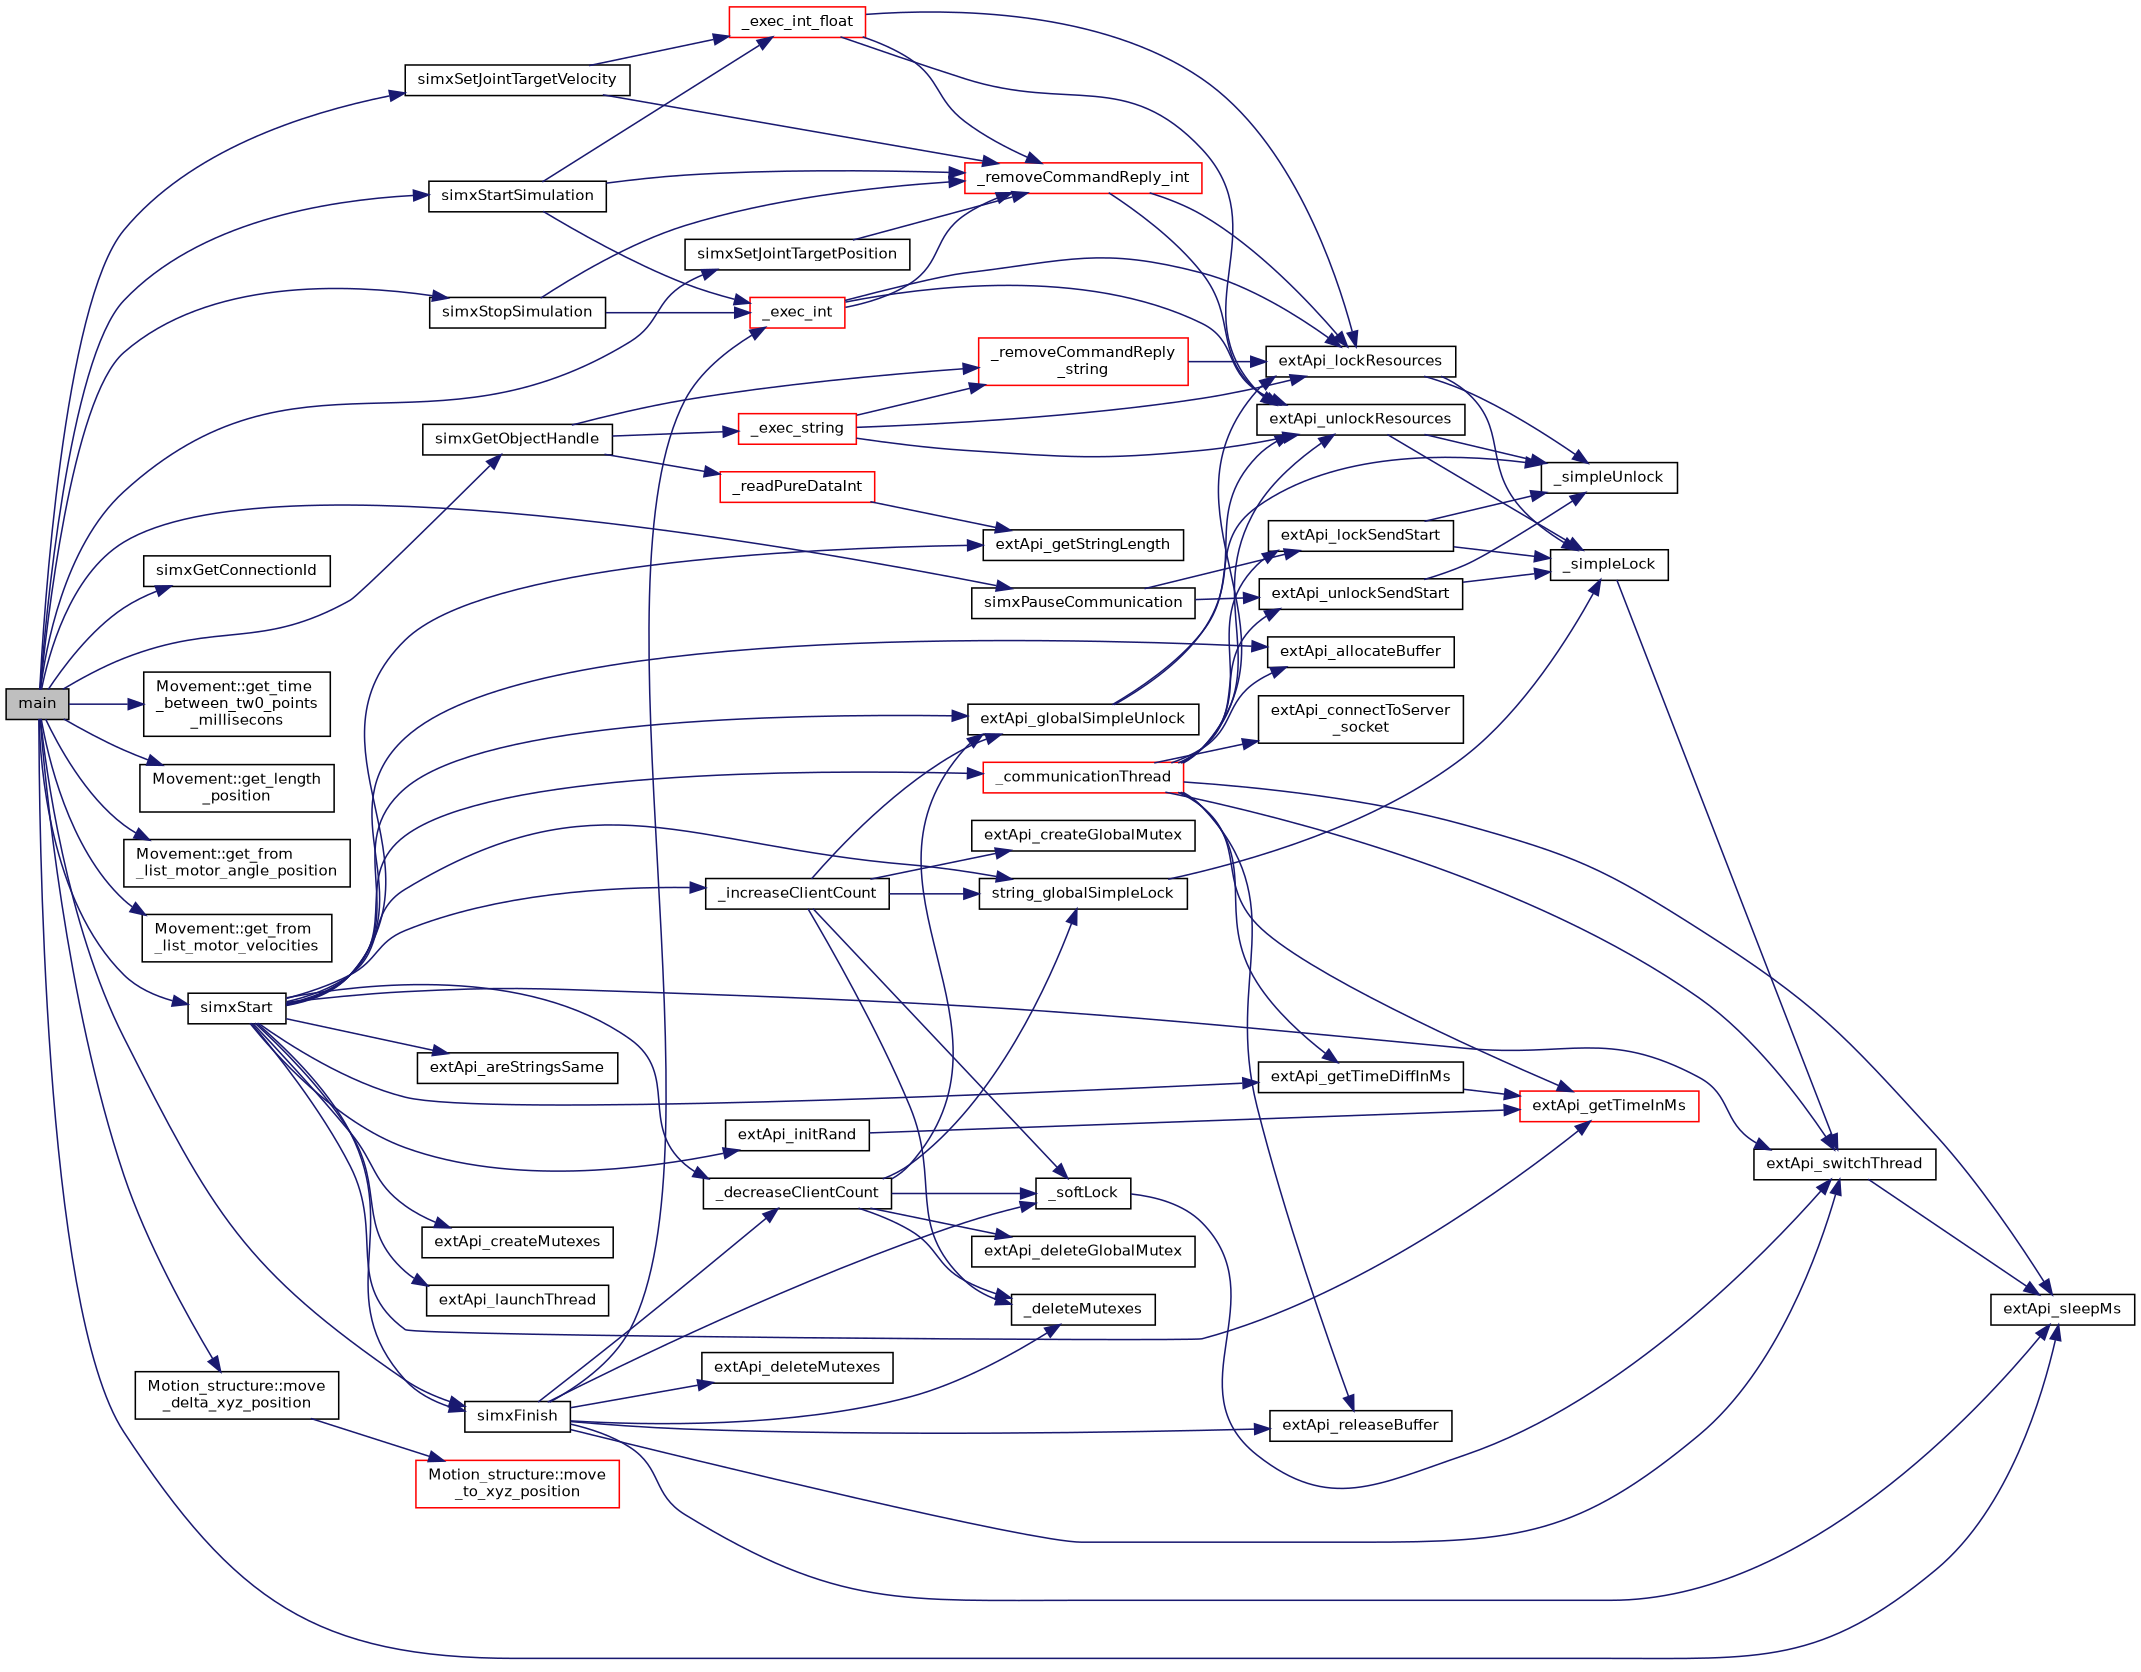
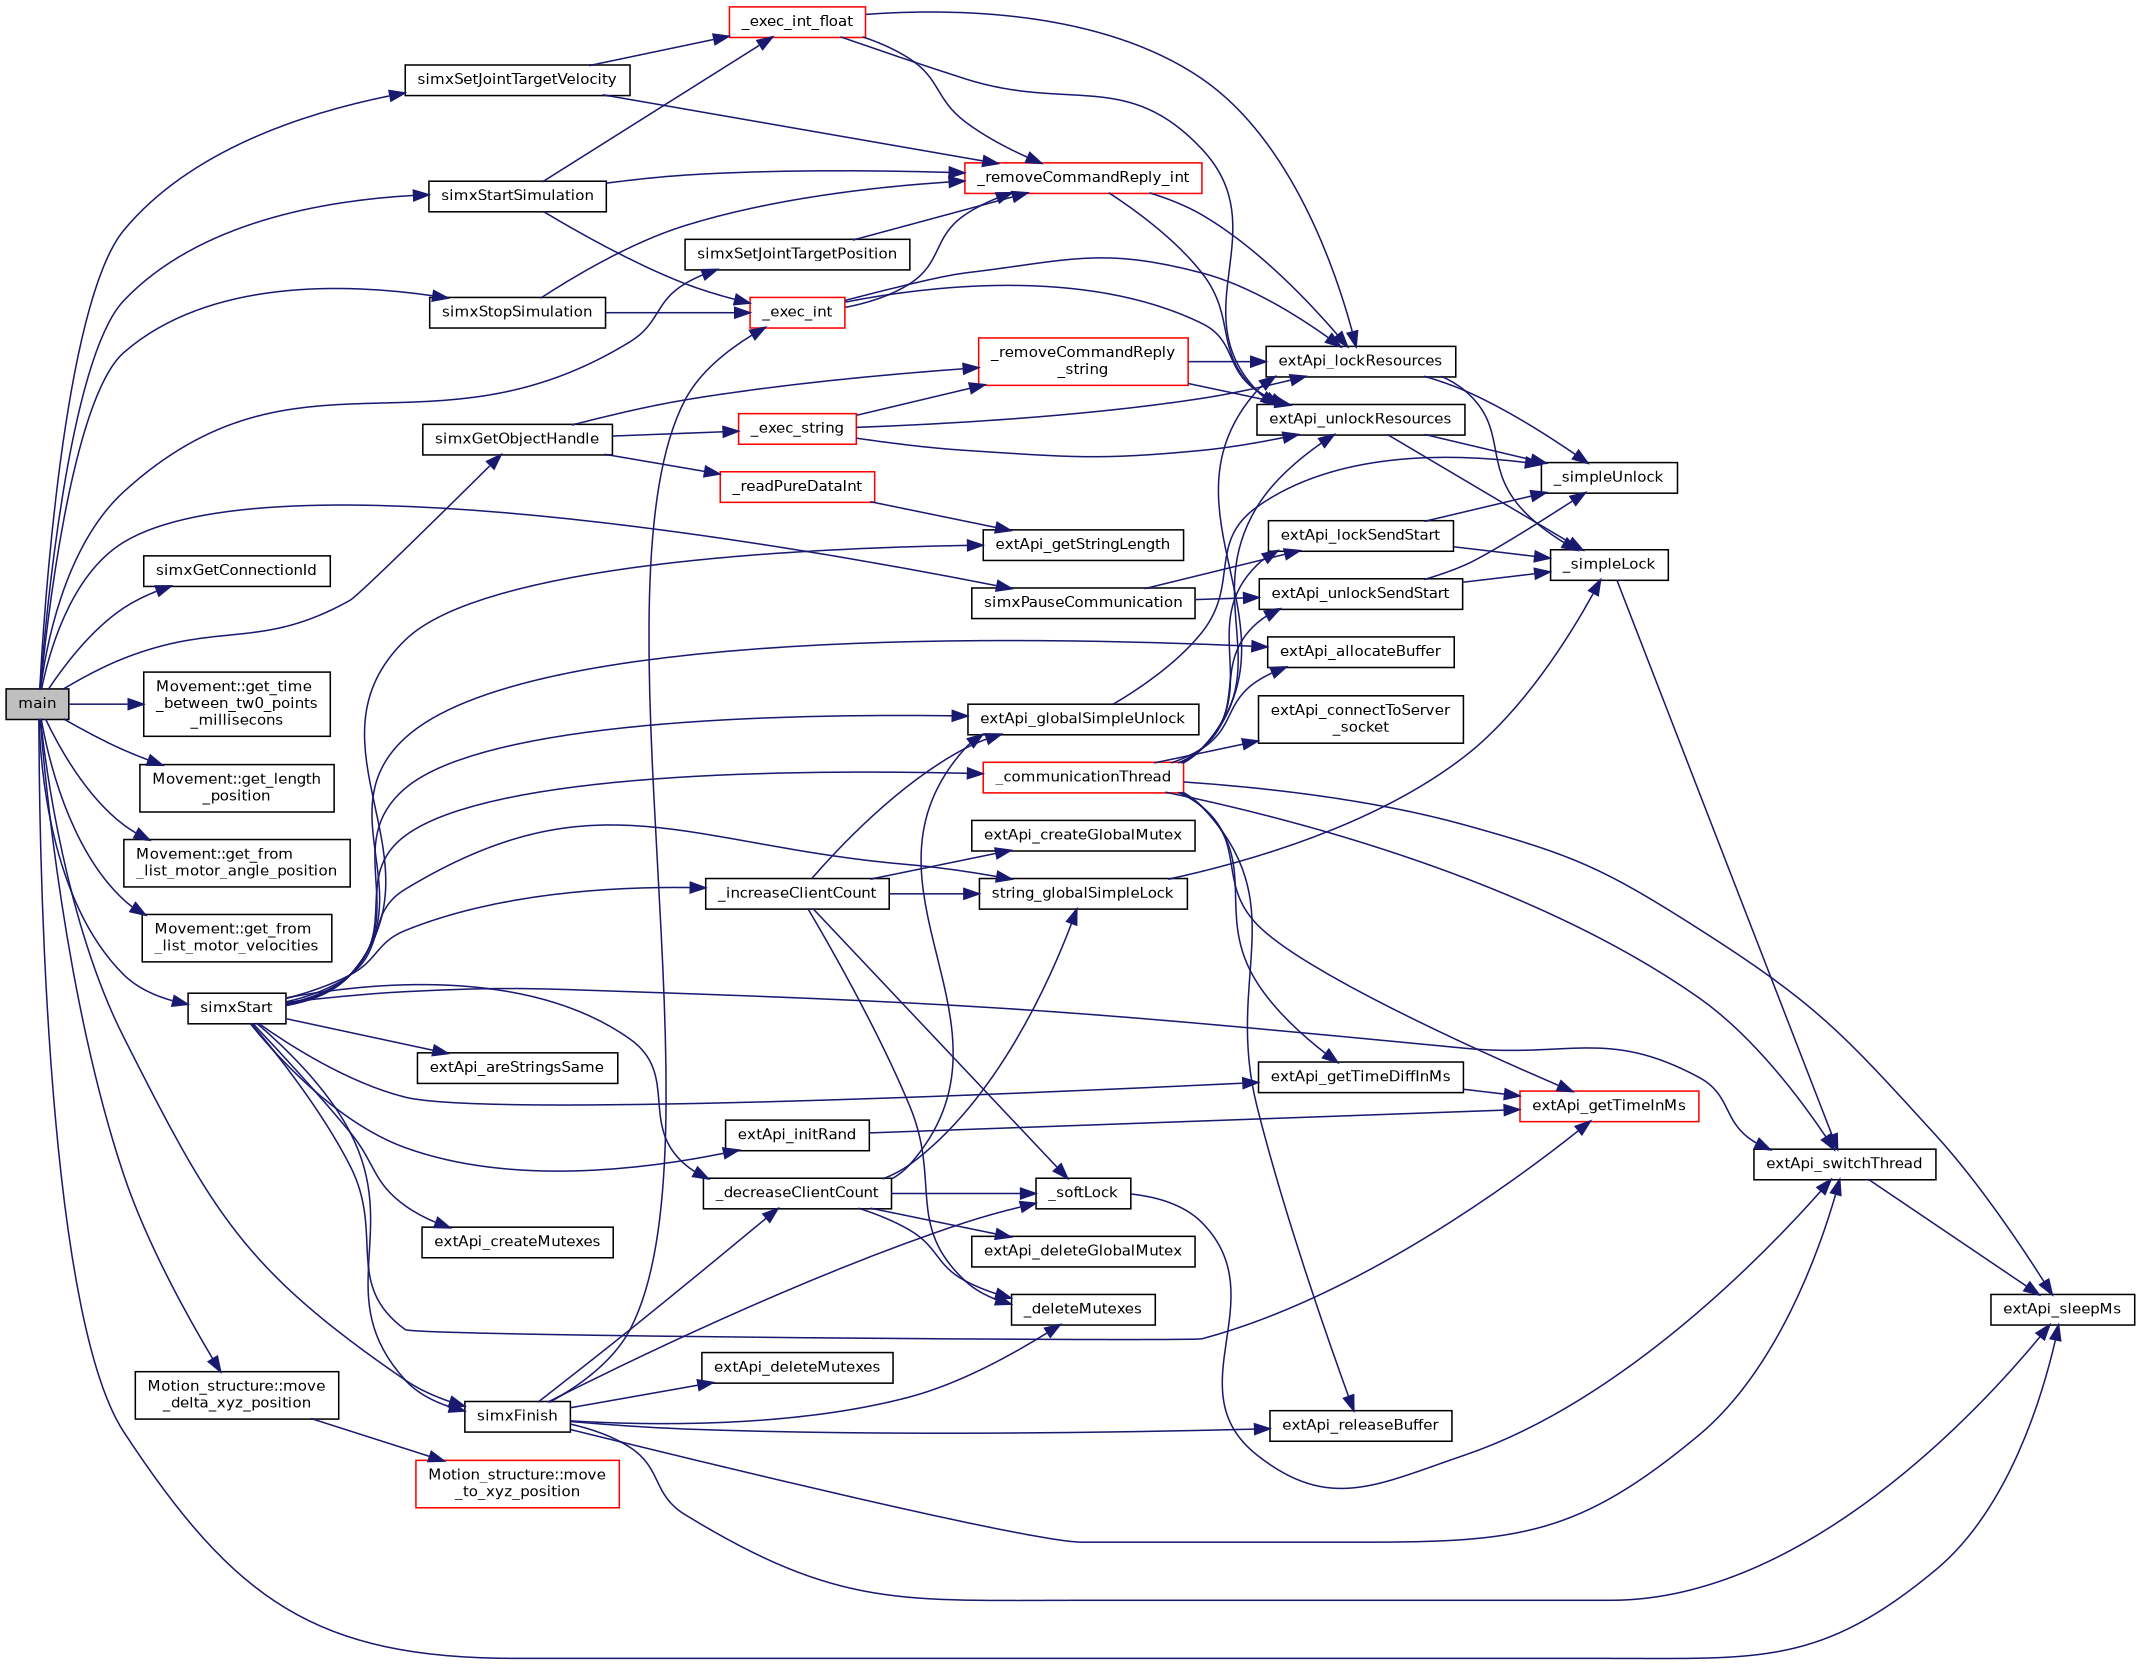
(1230, 506) -> (1232, 393)
(518, 1301) -> none
